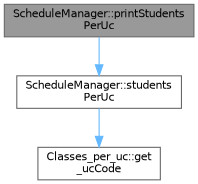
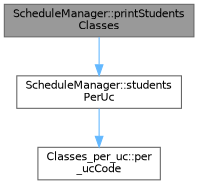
(99, 21) -> (99, 21)
(99, 164) -> (99, 164)
